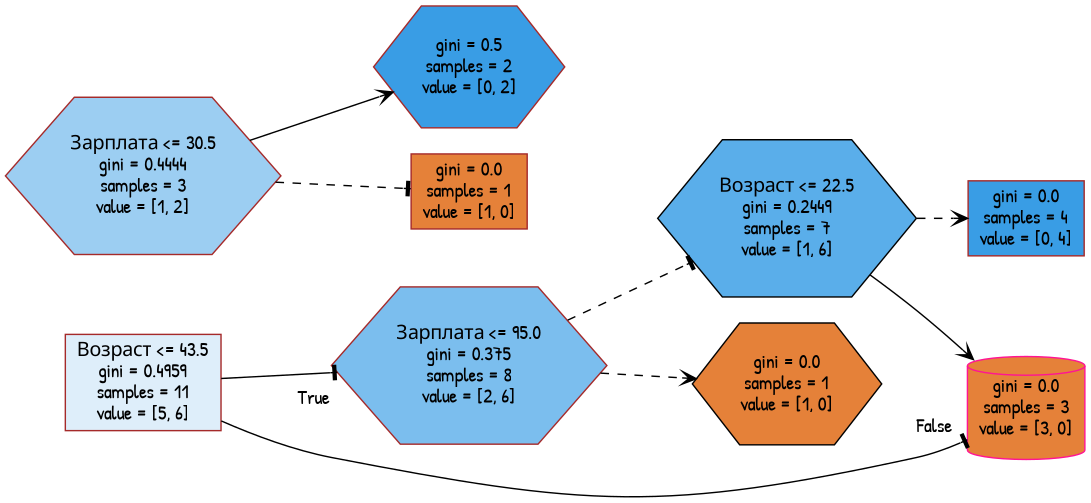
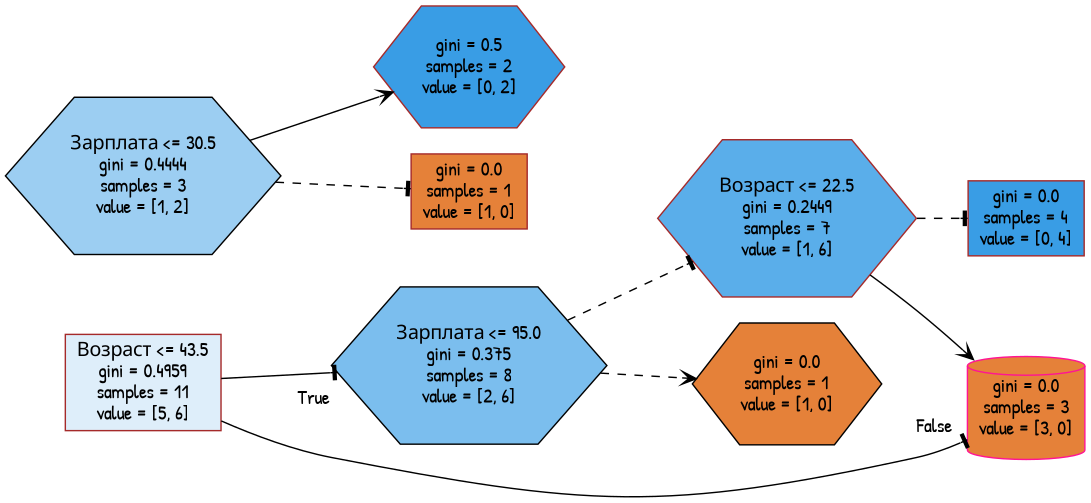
(143, 176) -> (143, 176)
(787, 218) -> (787, 218)
(935, 218) -> (939, 218)
(469, 366) -> (469, 366)
